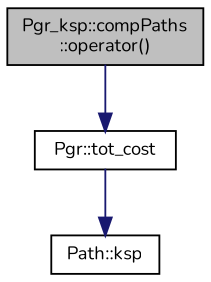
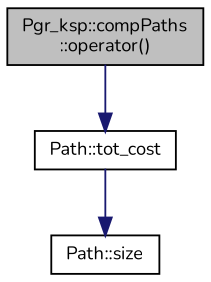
(105, 150) -> (105, 150)
(105, 255) -> (105, 255)
